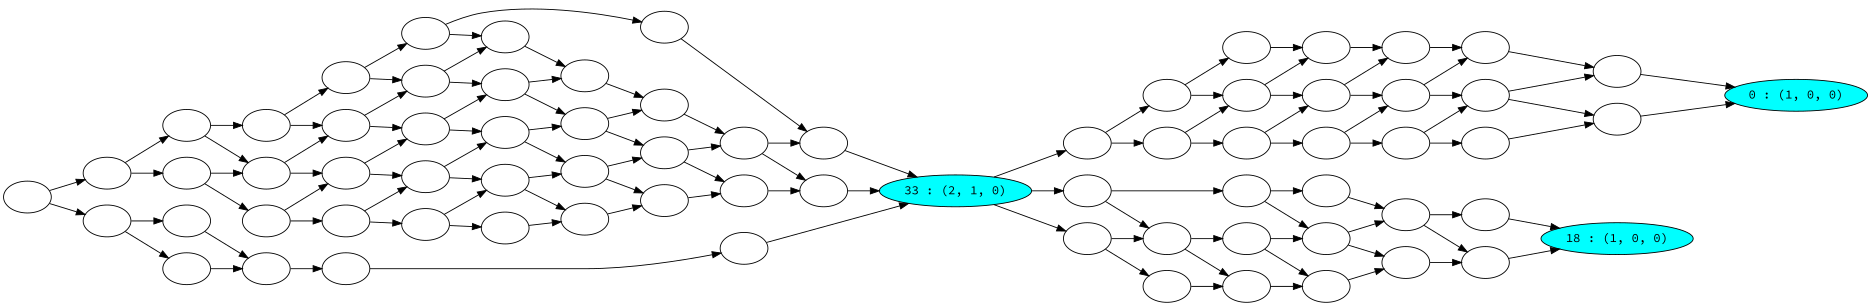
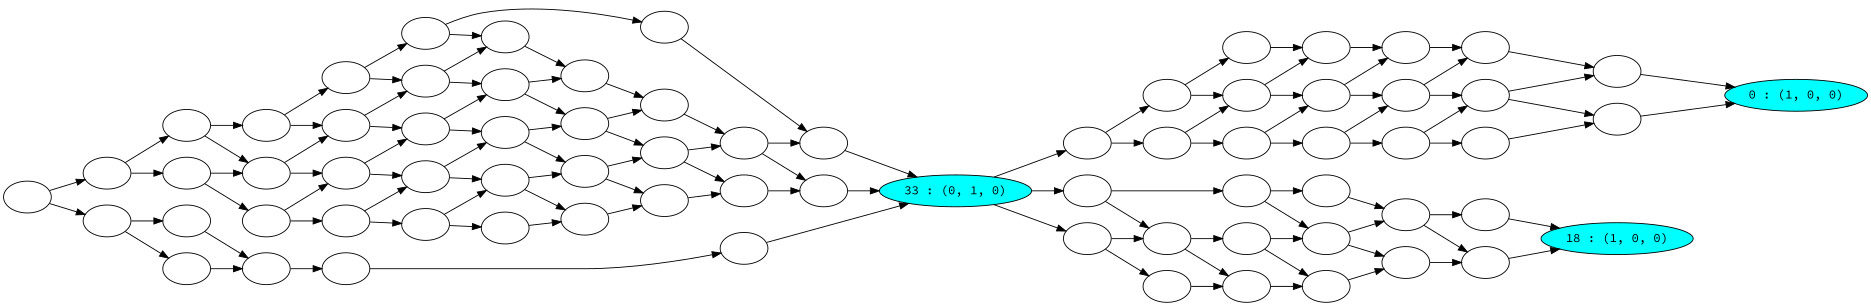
(956, 191) -> (956, 191)
